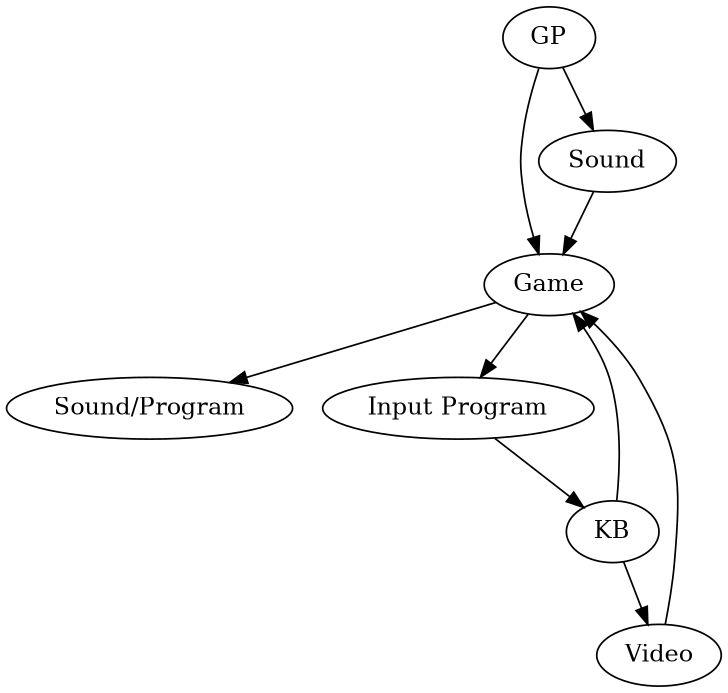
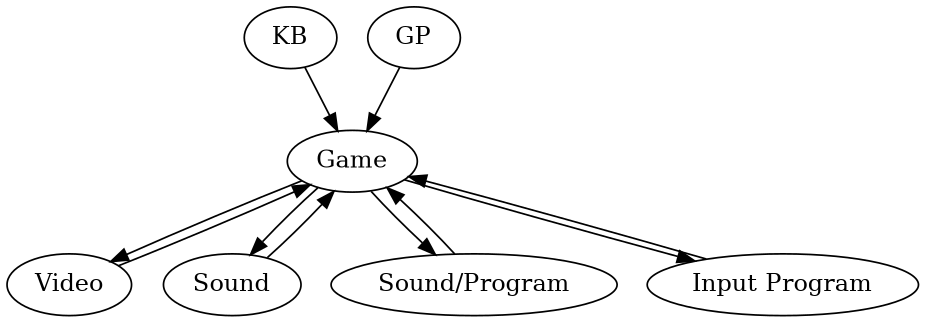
(574, 91) -> (290, 214)
none -> (428, 226)
(532, 468) -> (566, 219)
(633, 585) -> (214, 217)
